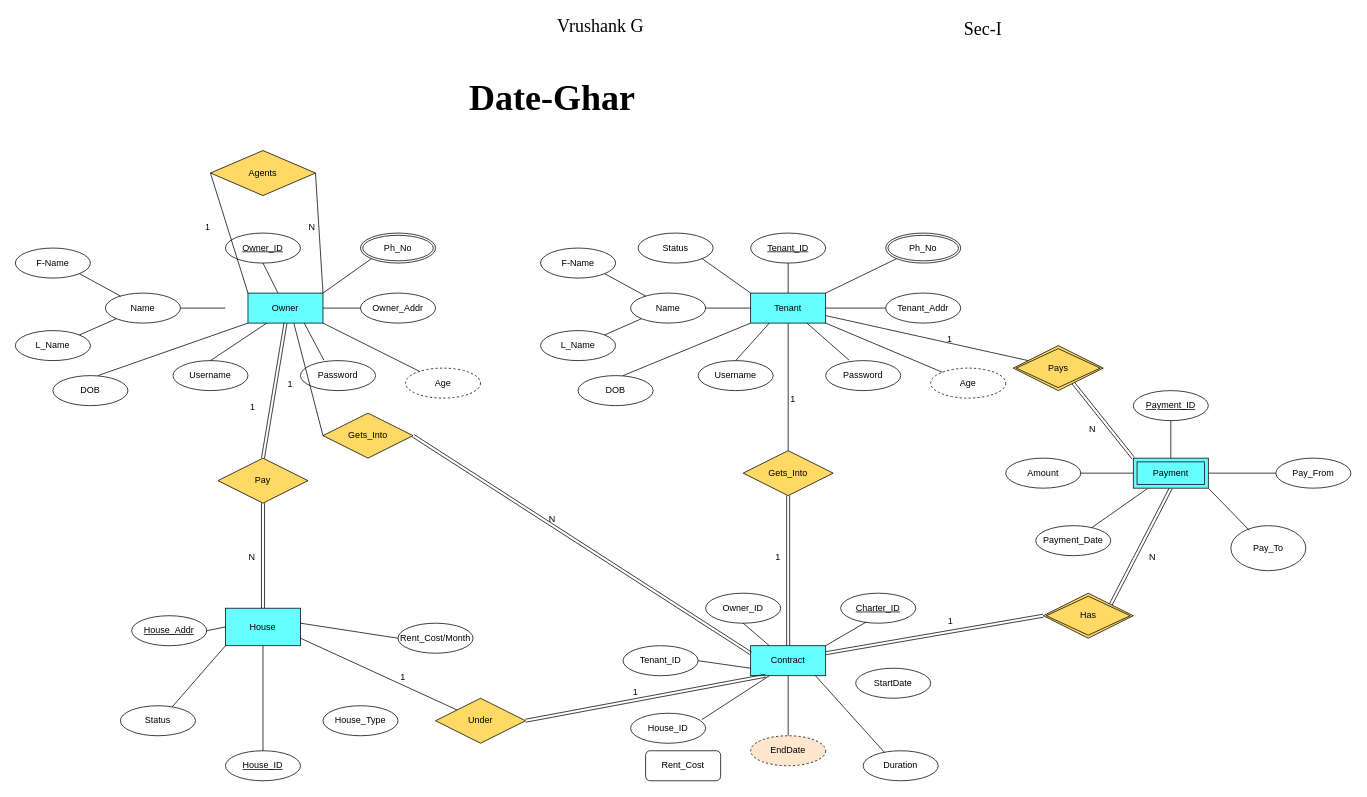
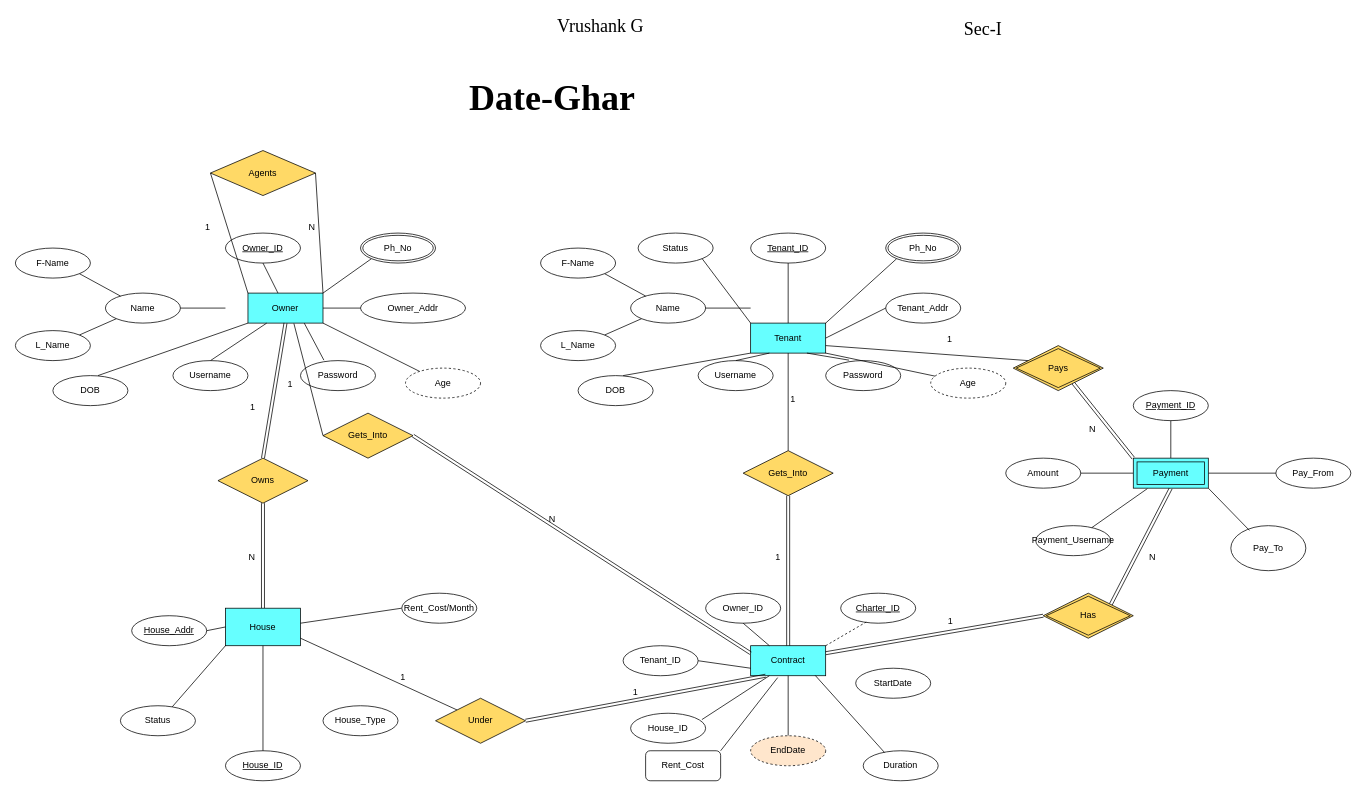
(398, 308) -> (413, 308)
(788, 308) -> (788, 338)
(263, 480) -> (263, 480)
(1073, 540) -> (1073, 540)
(846, 634) -> (846, 634)
(435, 638) -> (439, 608)
none -> (749, 714)
